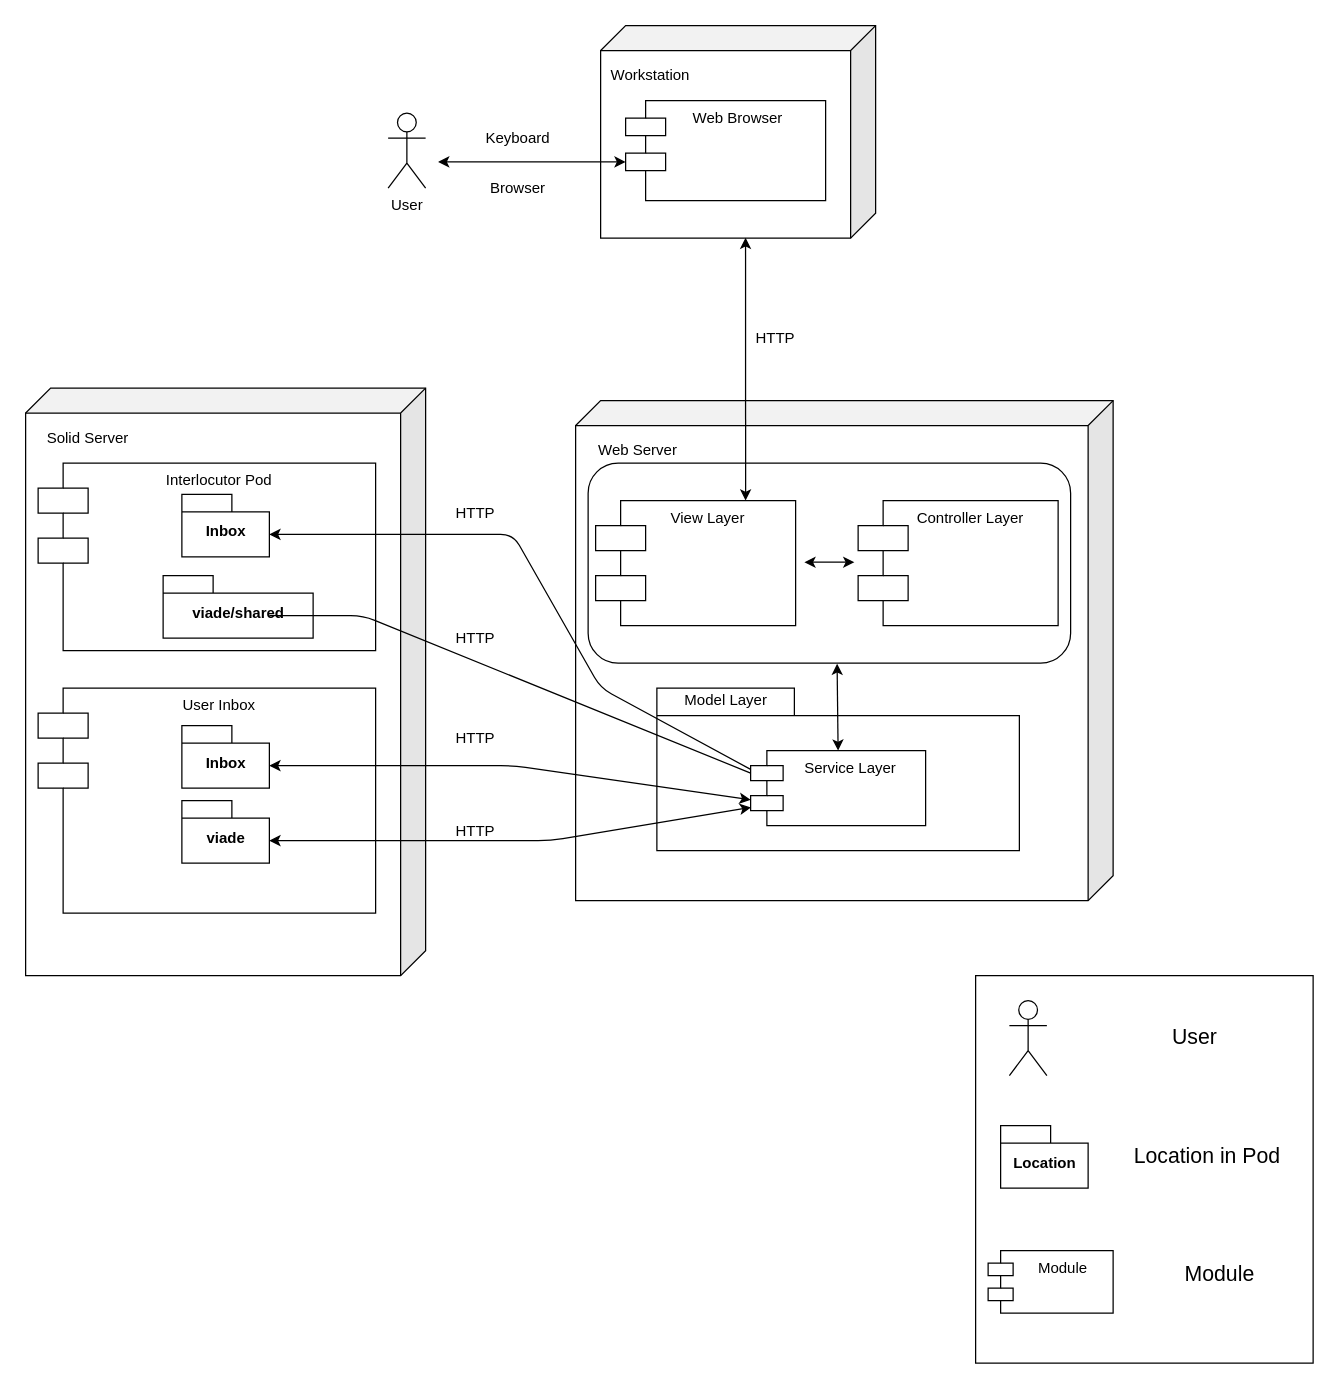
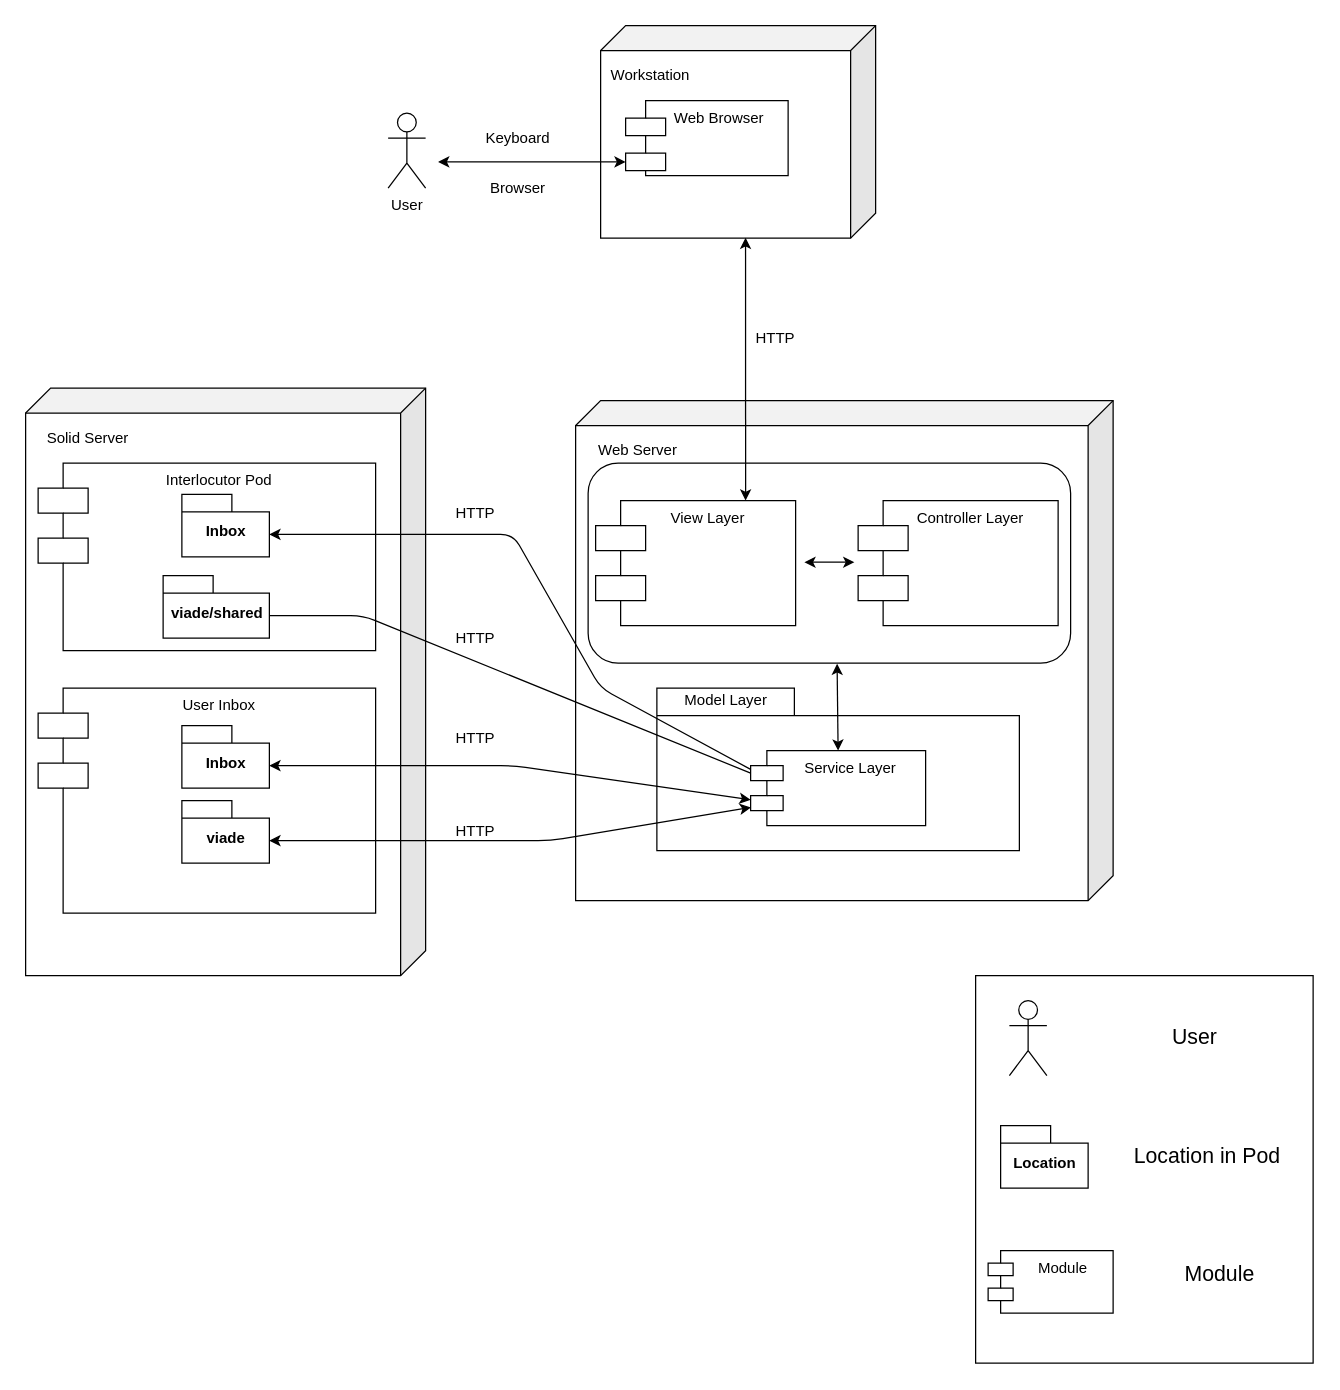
(726, 151) -> (707, 138)
(238, 607) -> (216, 607)
